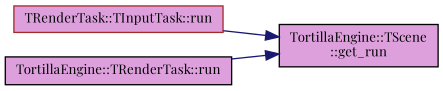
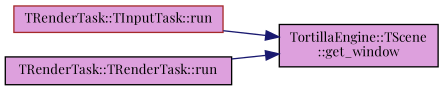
(359, 46) -> (359, 46)
(118, 71) -> (118, 71)
